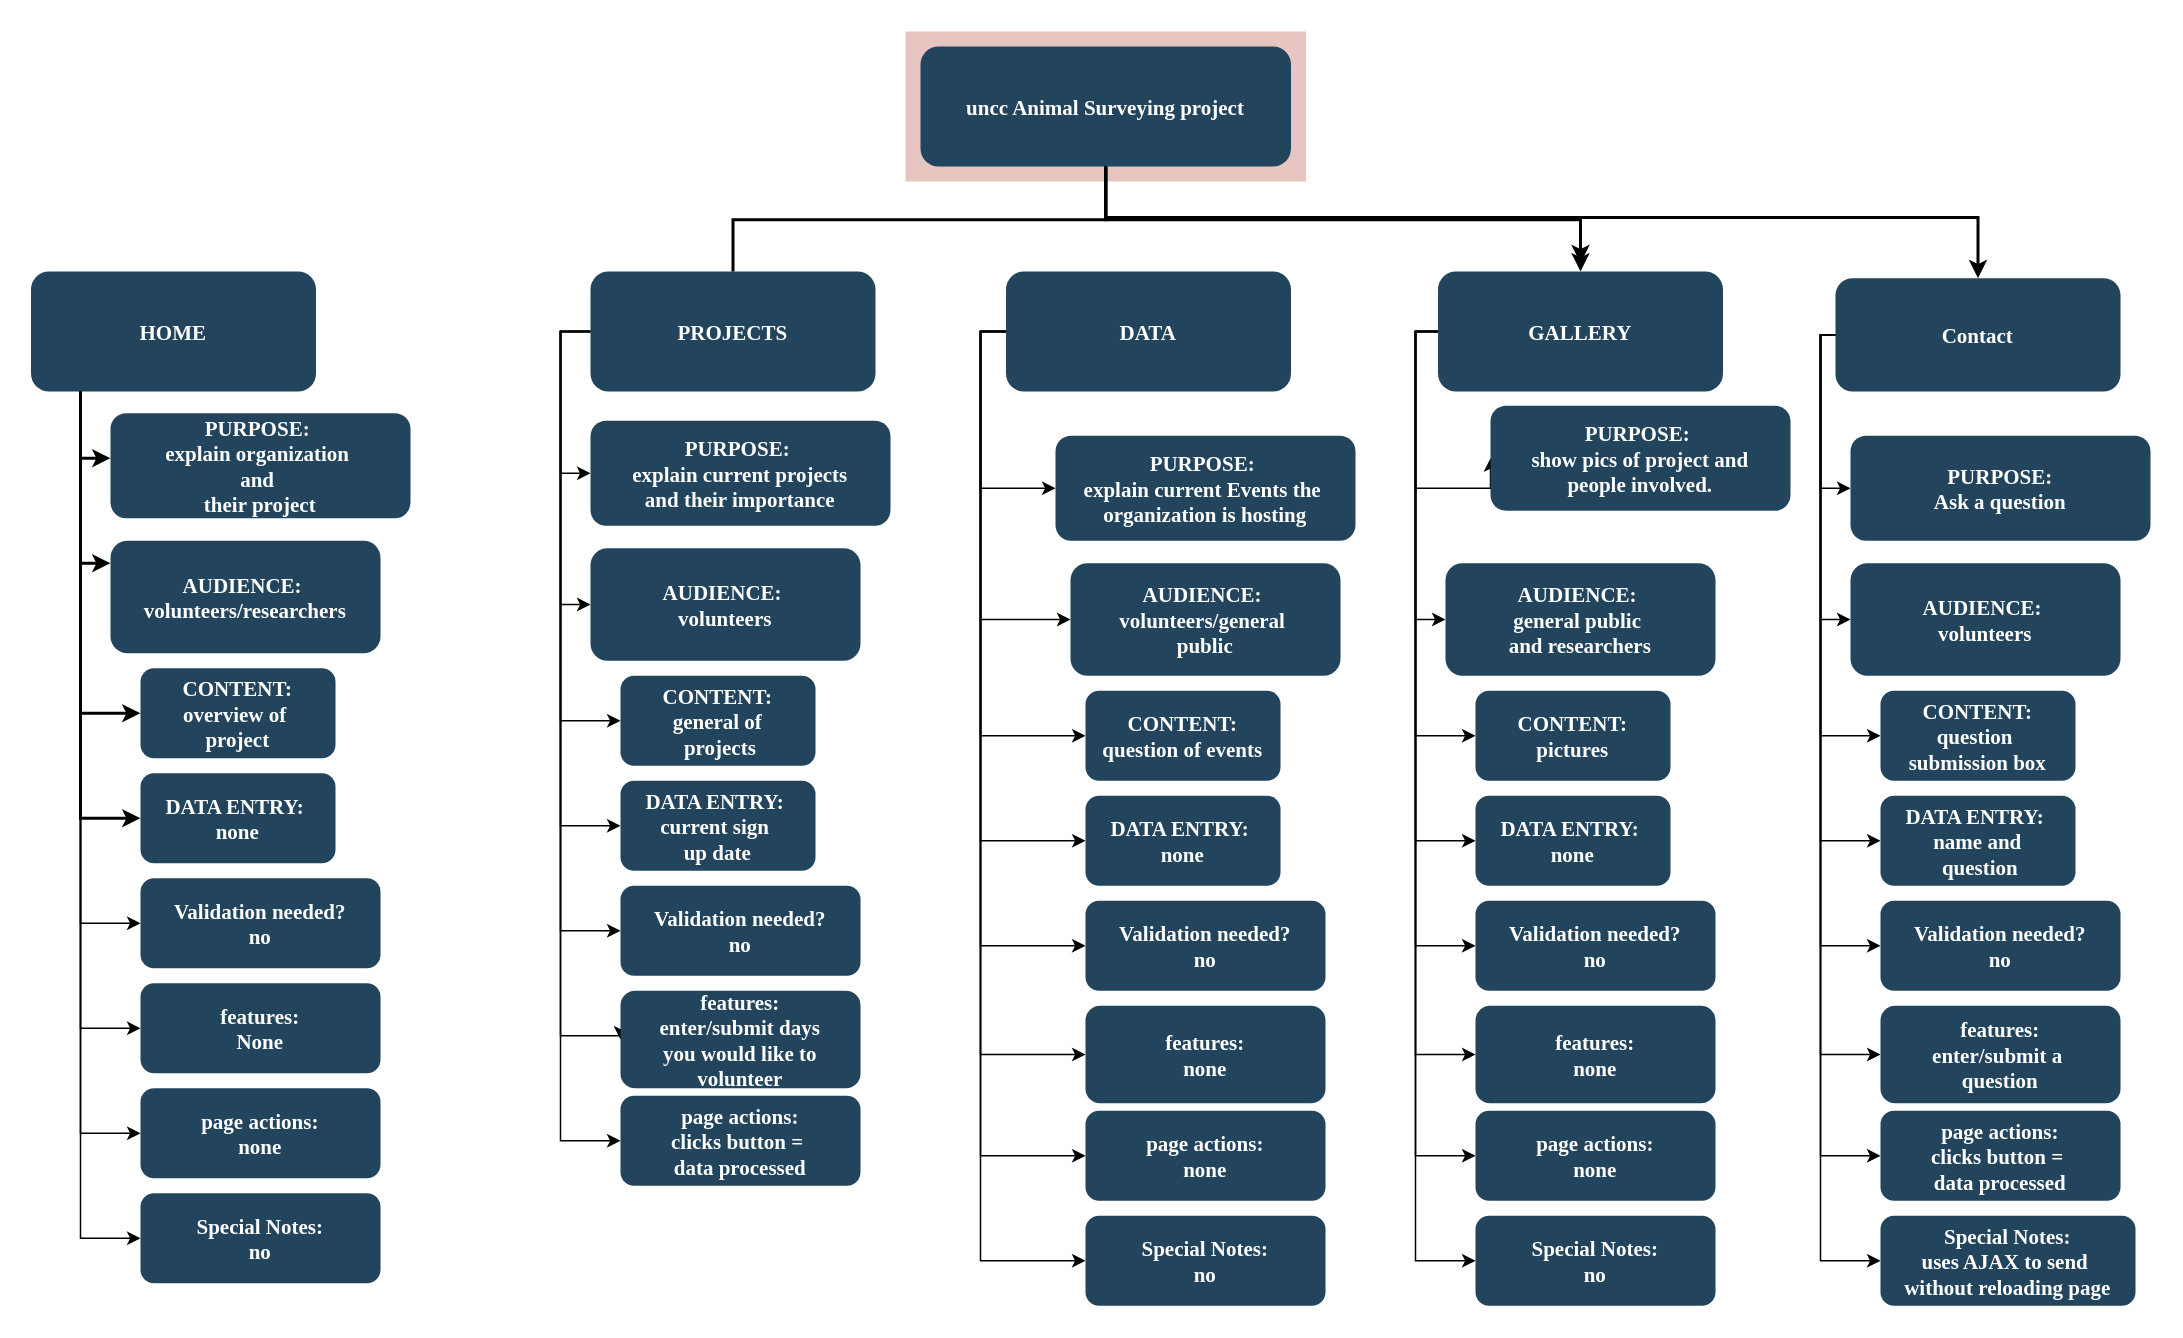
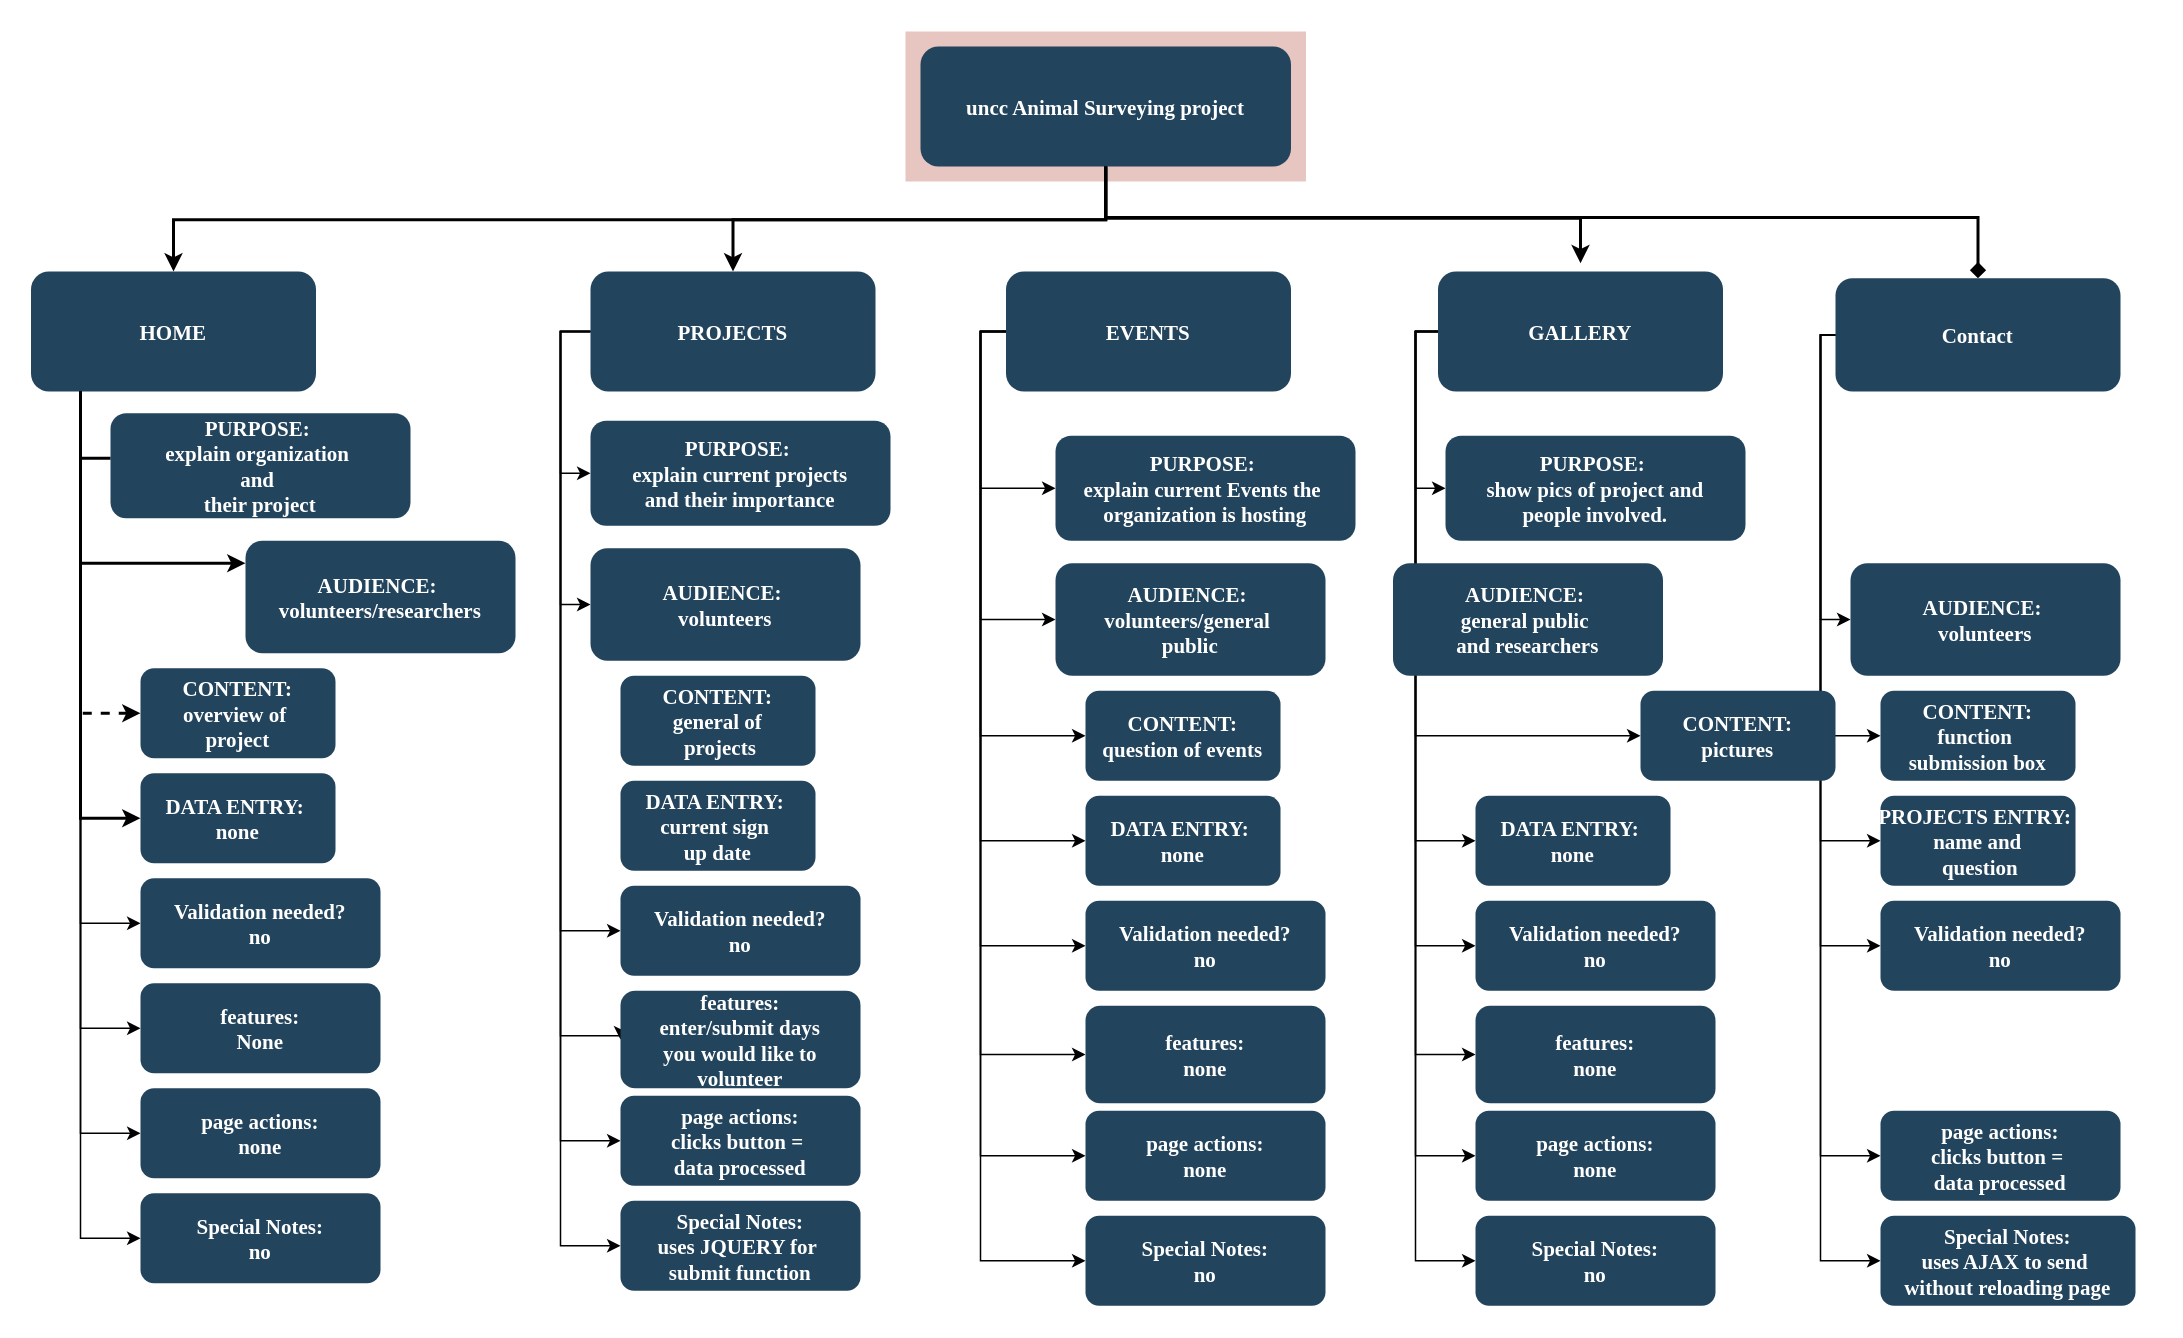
(1580, 258) -> (432, 220)
(733, 262) -> (733, 256)
(1978, 263) -> (1978, 262)
(1148, 333) -> (1148, 333)
(95, 458) -> (101, 458)
(1640, 458) -> (1595, 488)
(1831, 488) -> none
(2000, 488) -> none
(245, 597) -> (380, 597)
(1205, 620) -> (1190, 620)
(1580, 620) -> (1528, 620)
(1977, 712) -> (1977, 712)
(102, 713) -> (102, 713)
(586, 721) -> none
(1573, 736) -> (1738, 736)
(1977, 817) -> (1977, 817)
(586, 826) -> none
(1846, 1055) -> none
(2000, 1055) -> none
none -> (560, 1219)
none -> (740, 1246)
